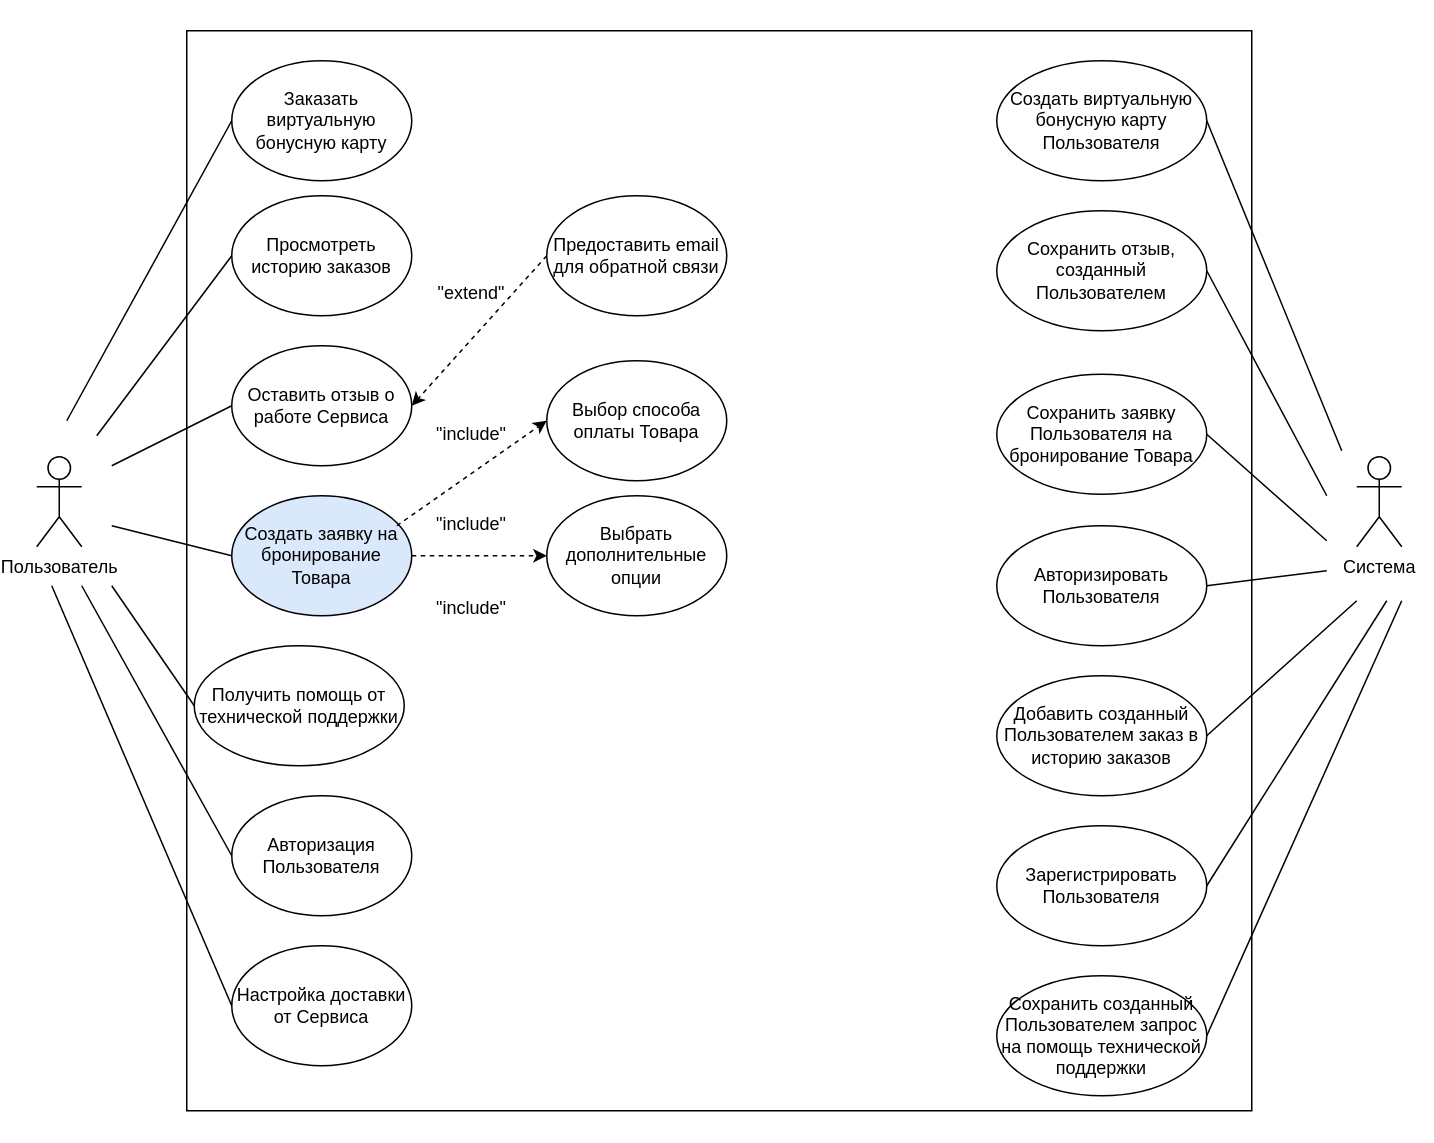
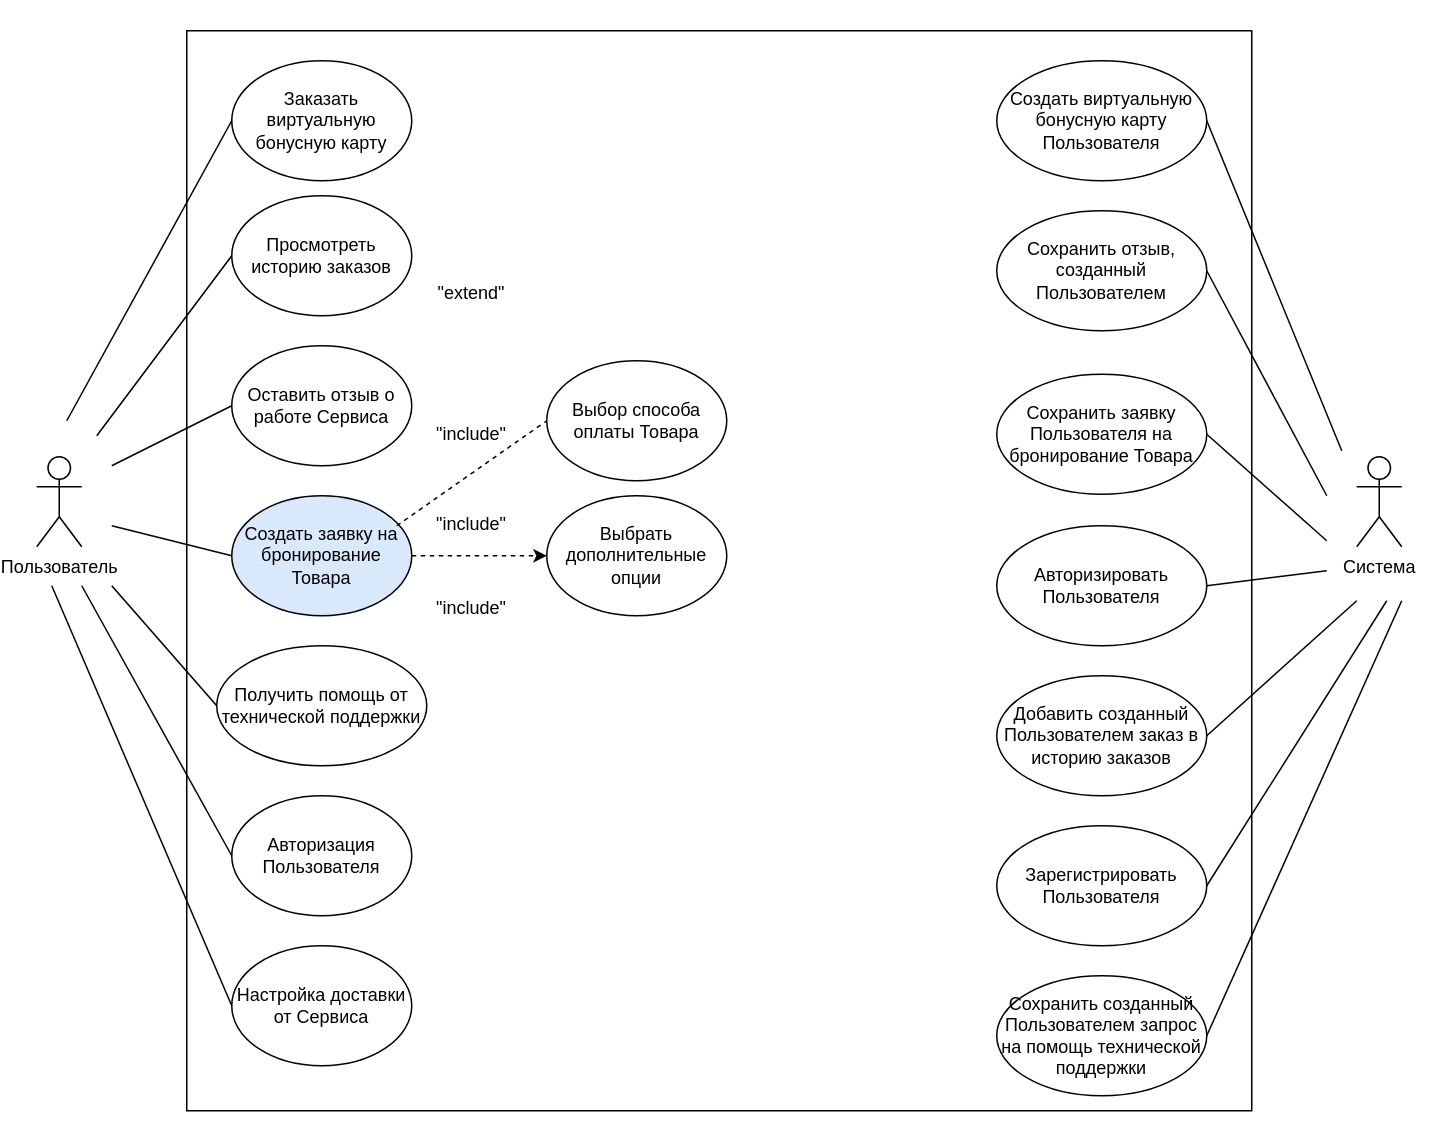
(637, 256) -> none
(482, 327) -> none
(538, 427) -> (541, 425)
(299, 706) -> (322, 706)
